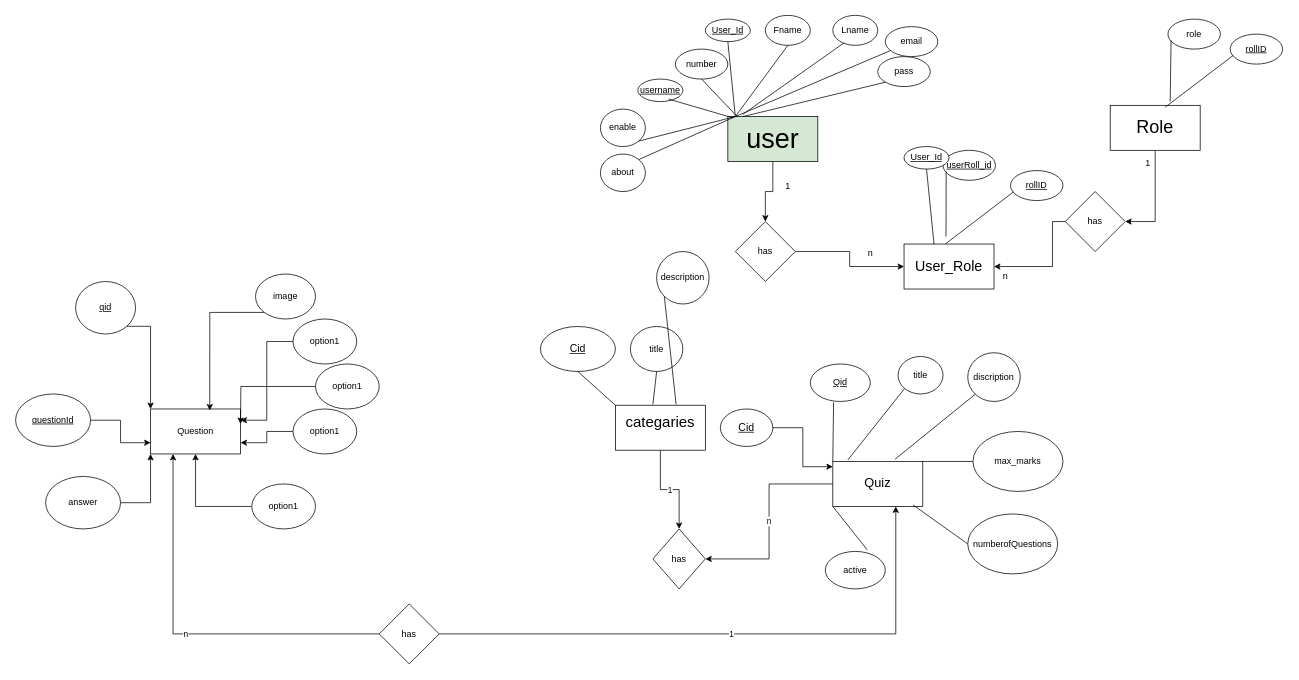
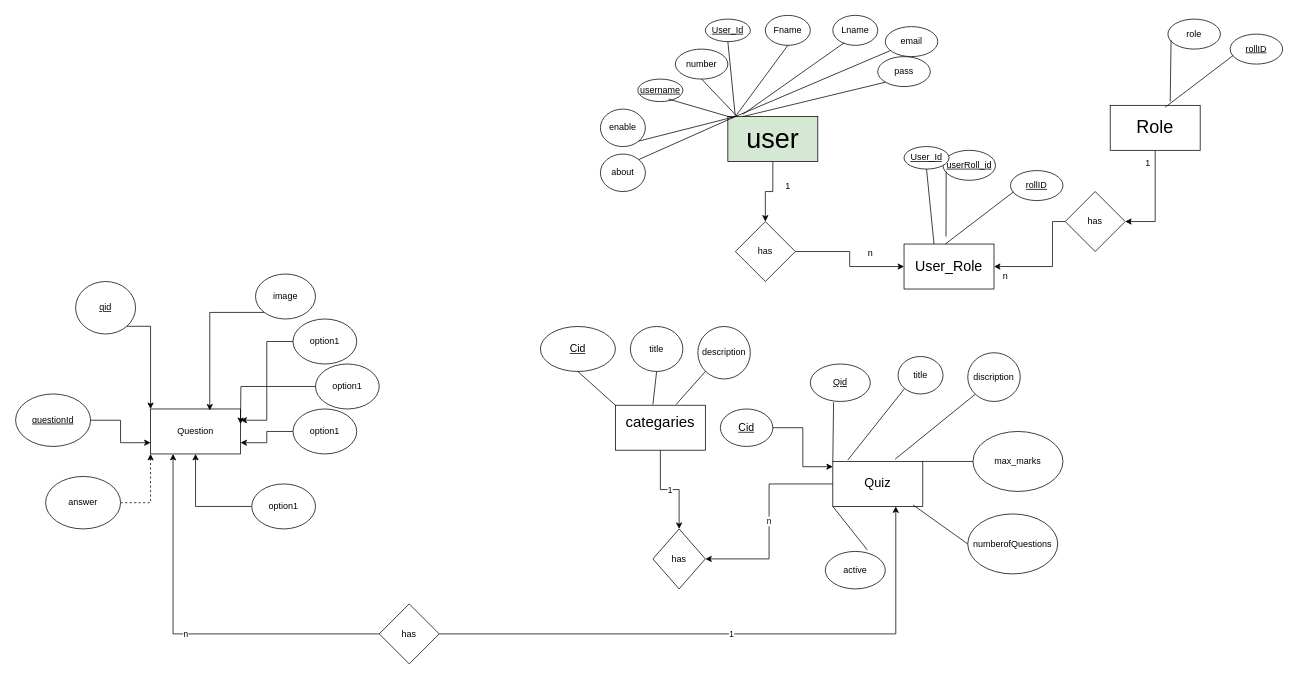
(683, 278) -> (724, 353)
(150, 496) -> (150, 496)
